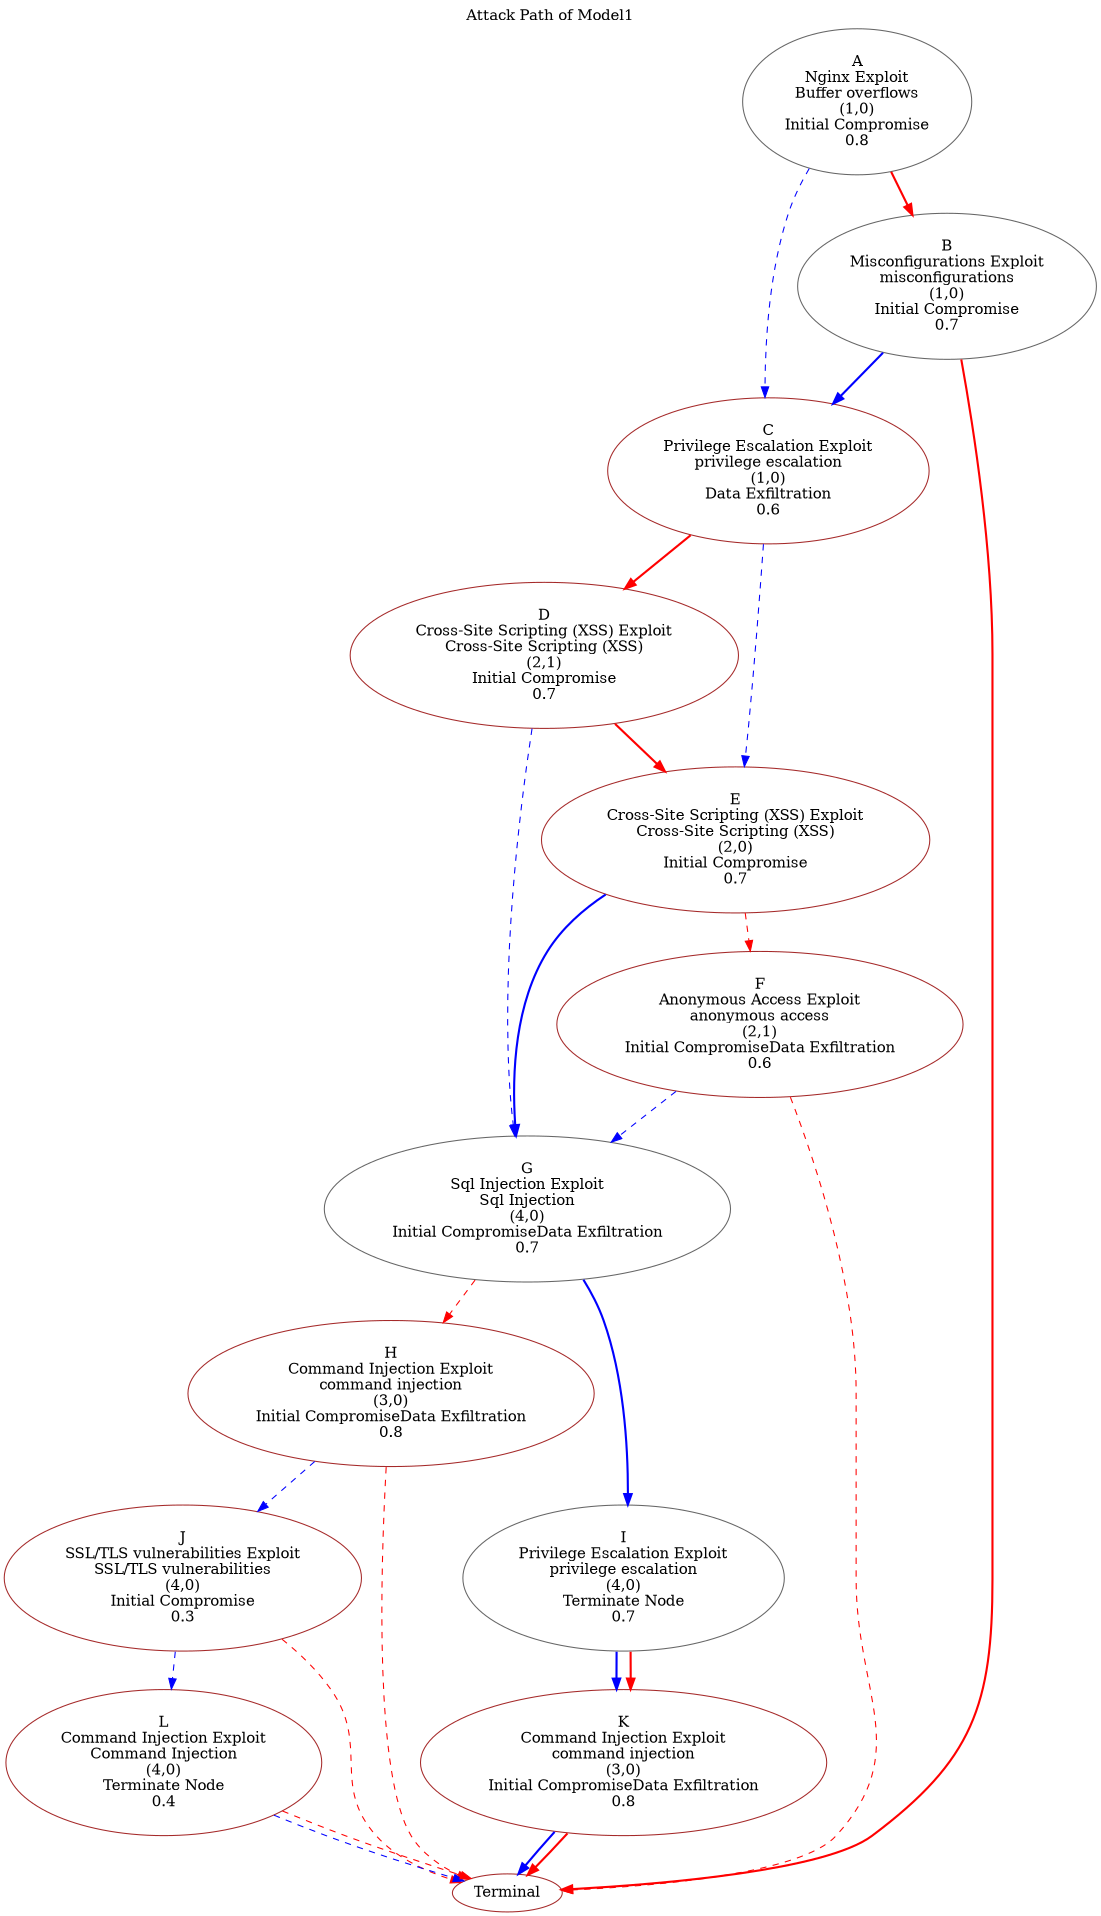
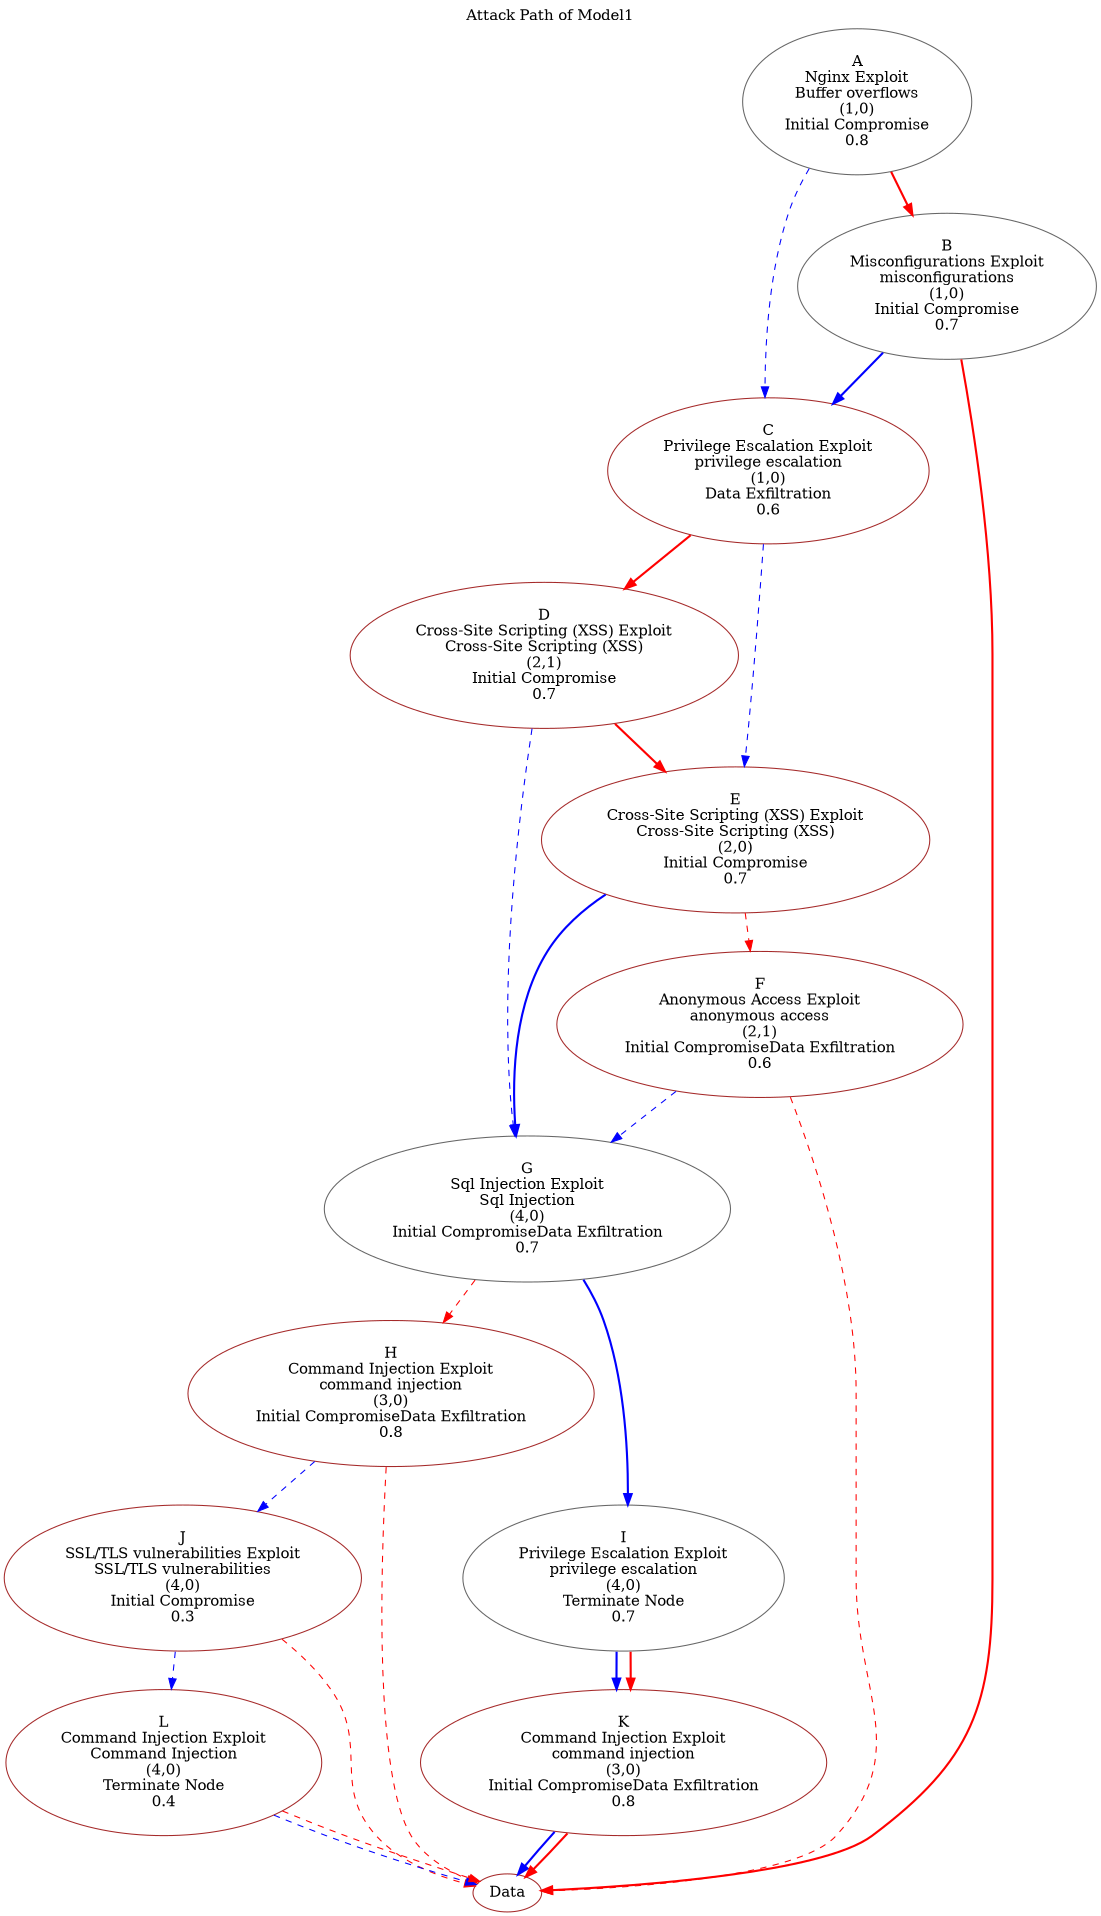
(507, 1893) -> (507, 1893)
